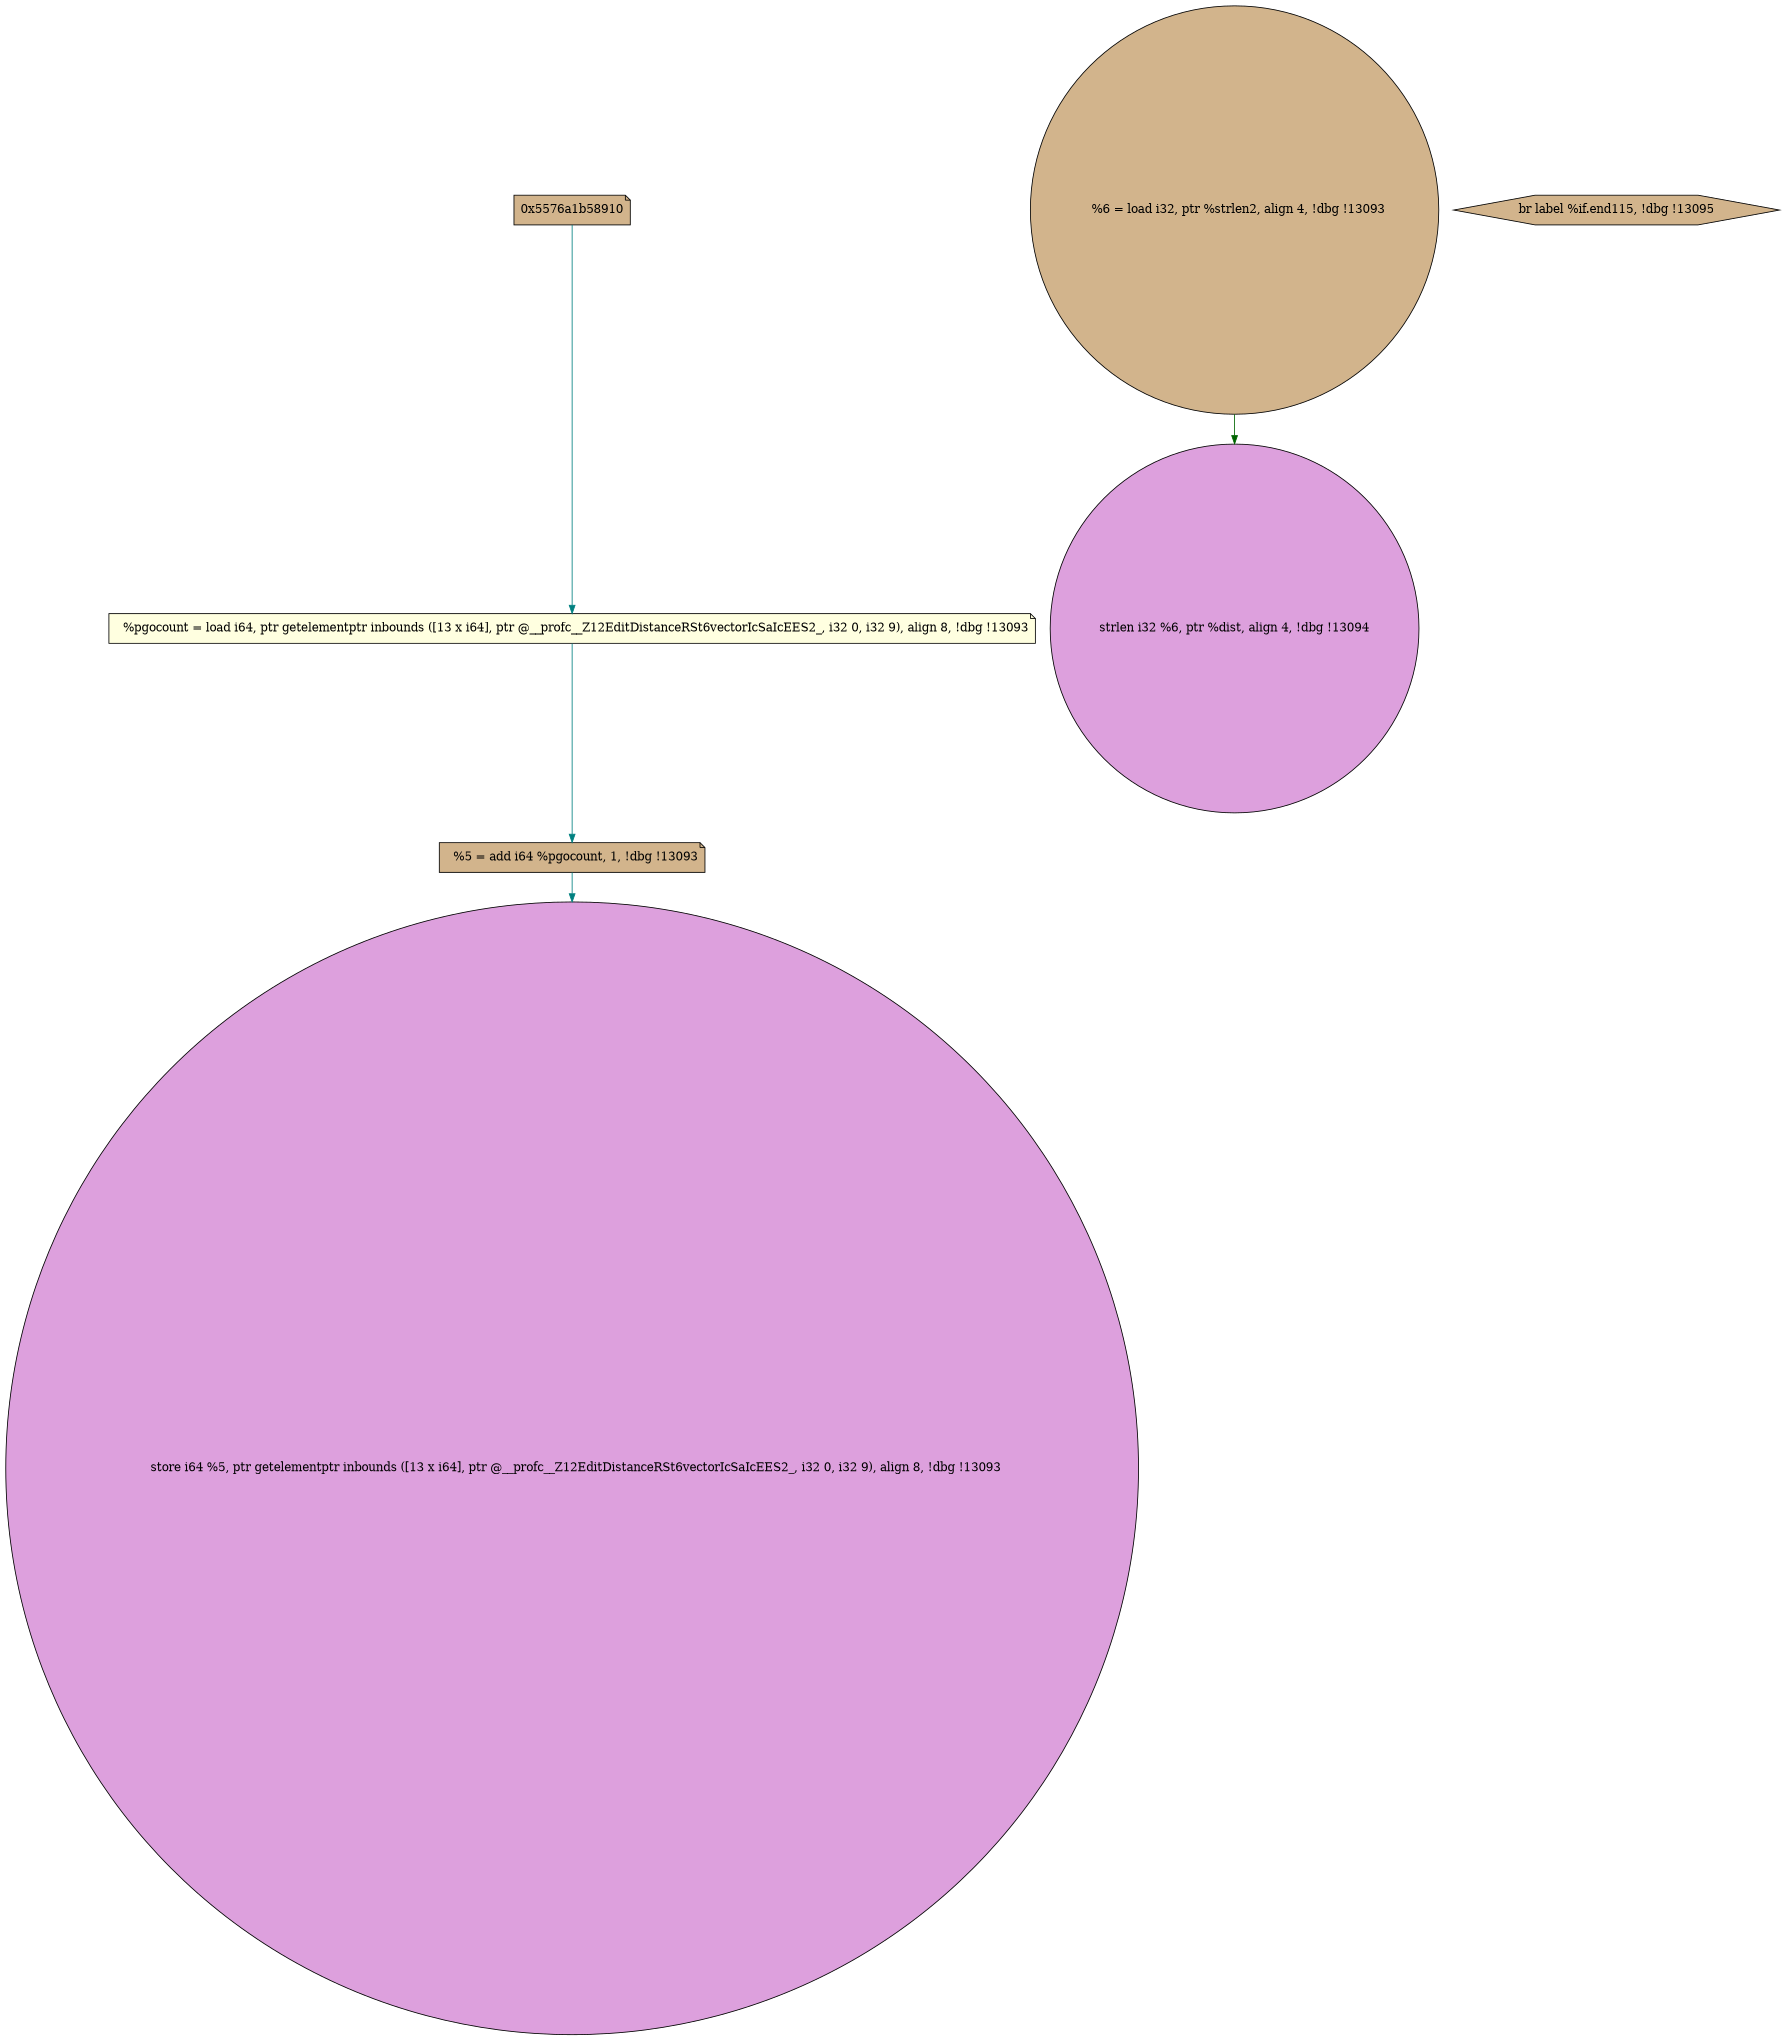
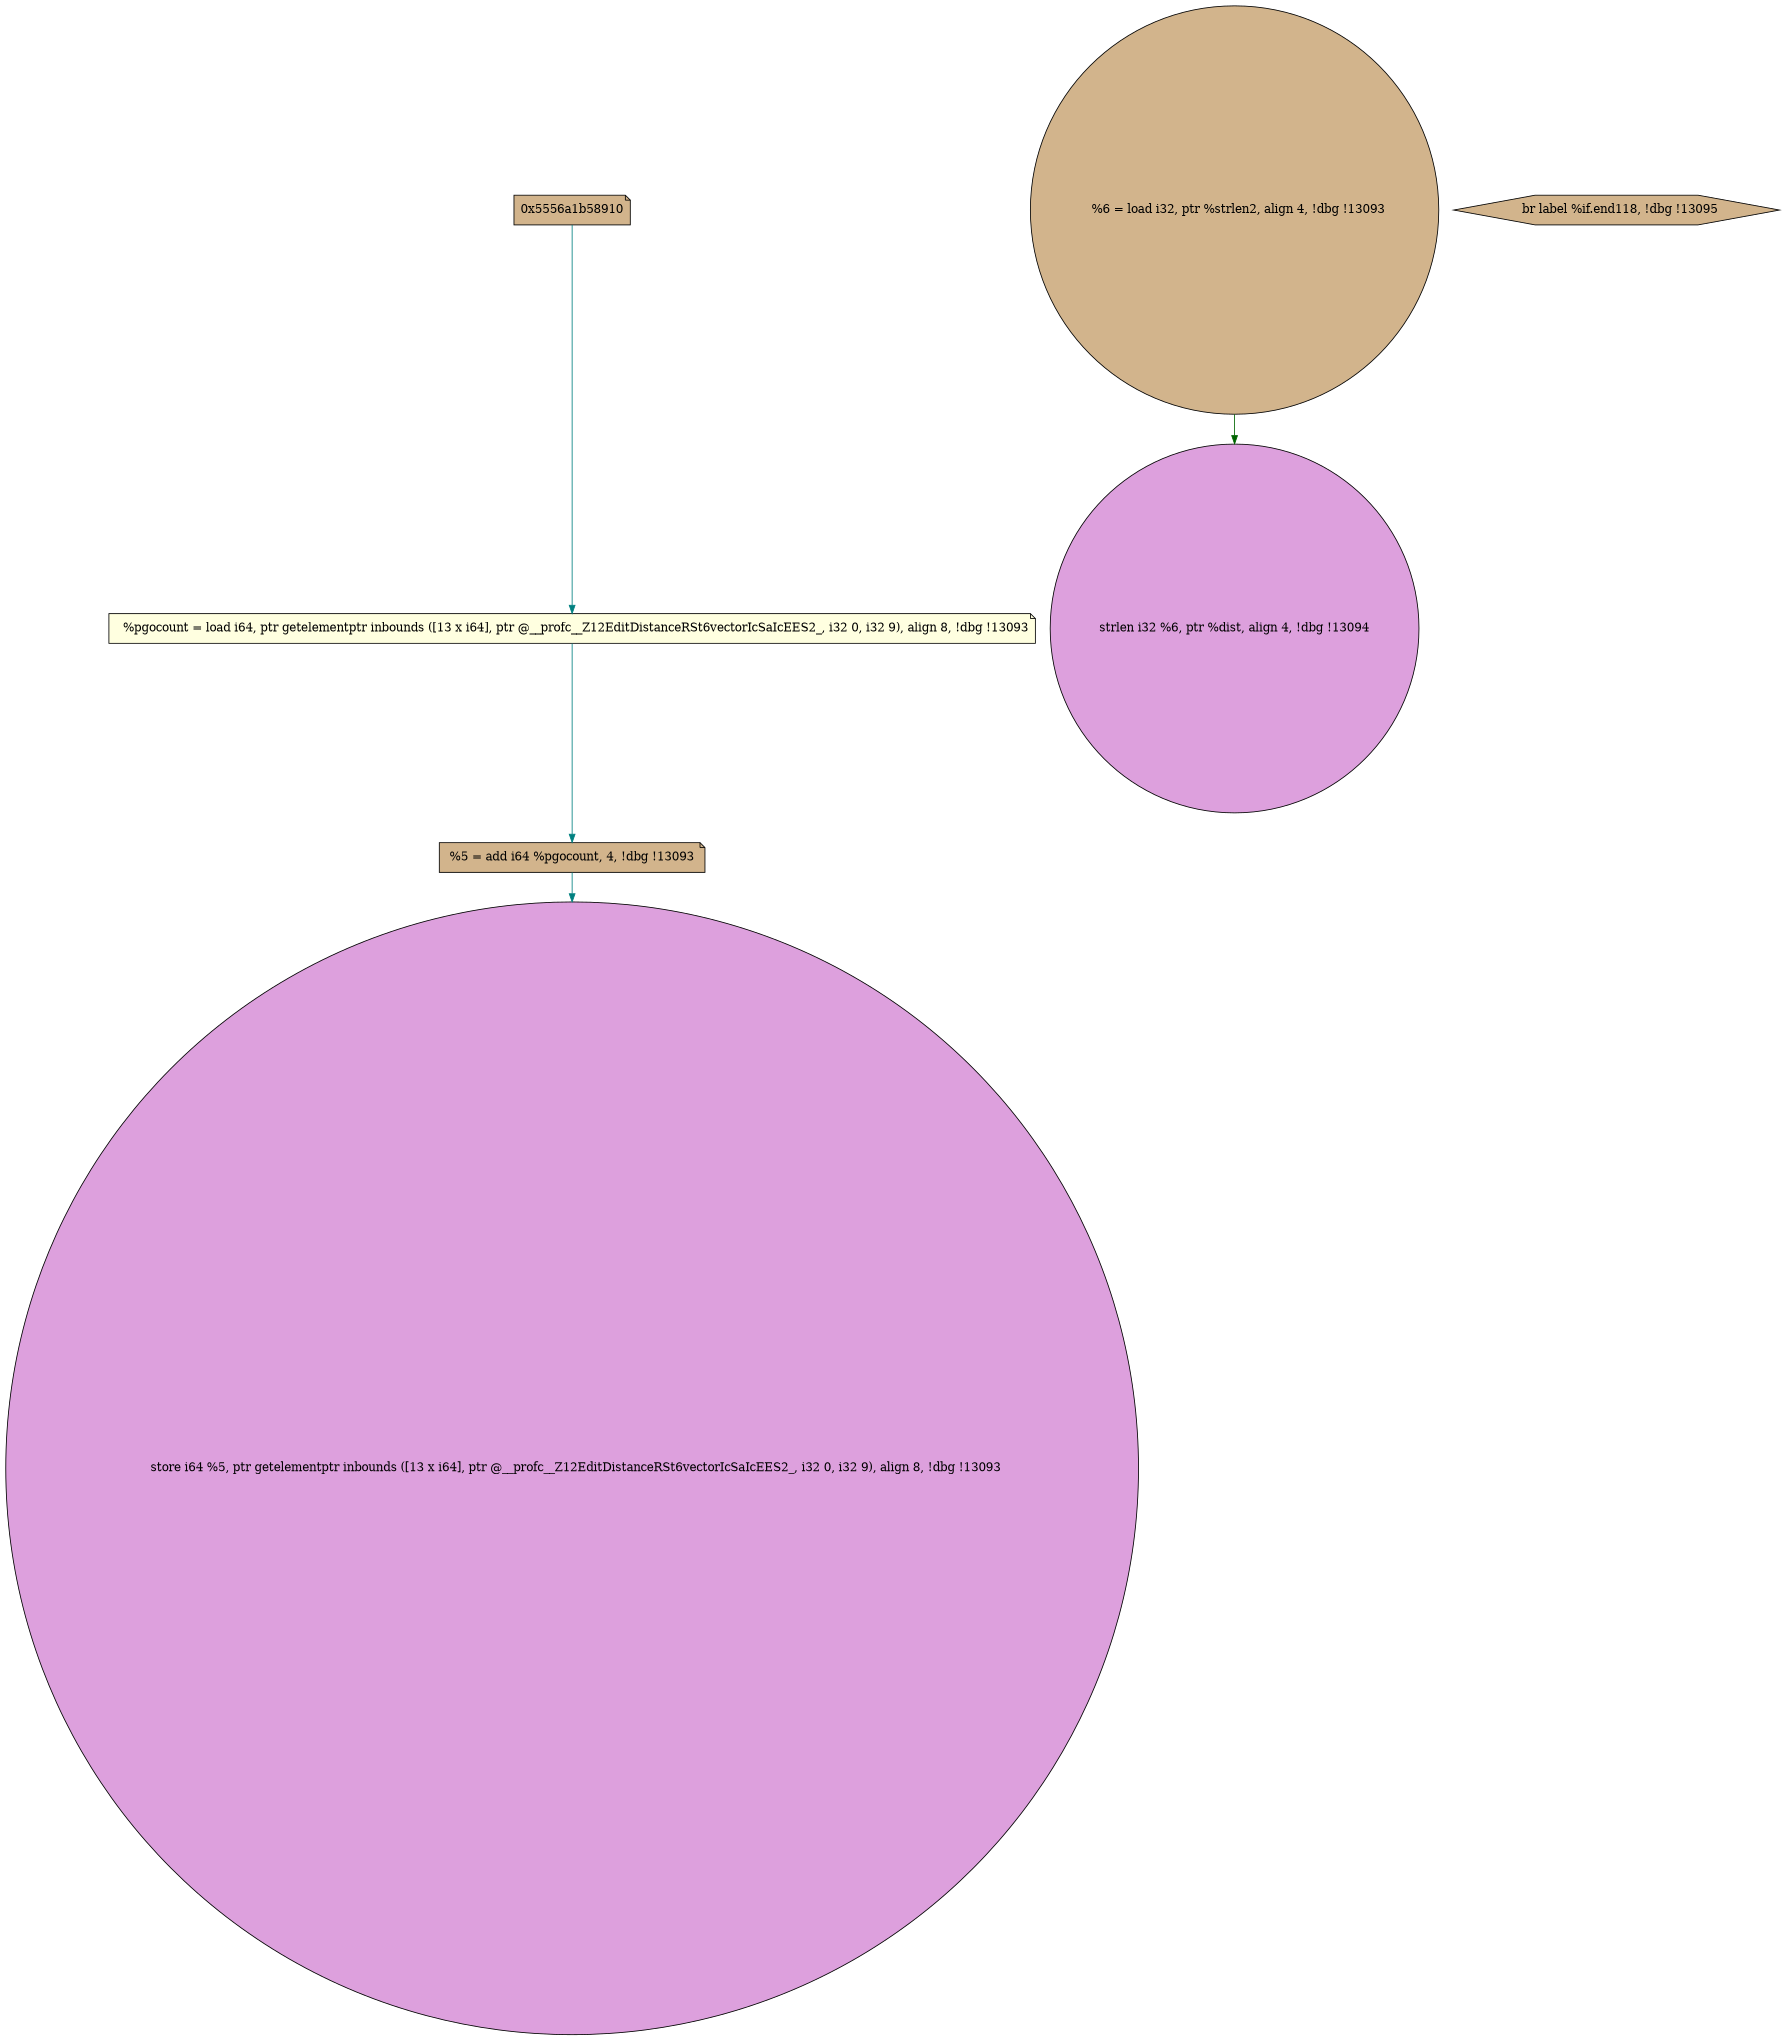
(572, 210) -> (572, 210)
(1617, 210) -> (1617, 210)
(572, 858) -> (572, 858)
